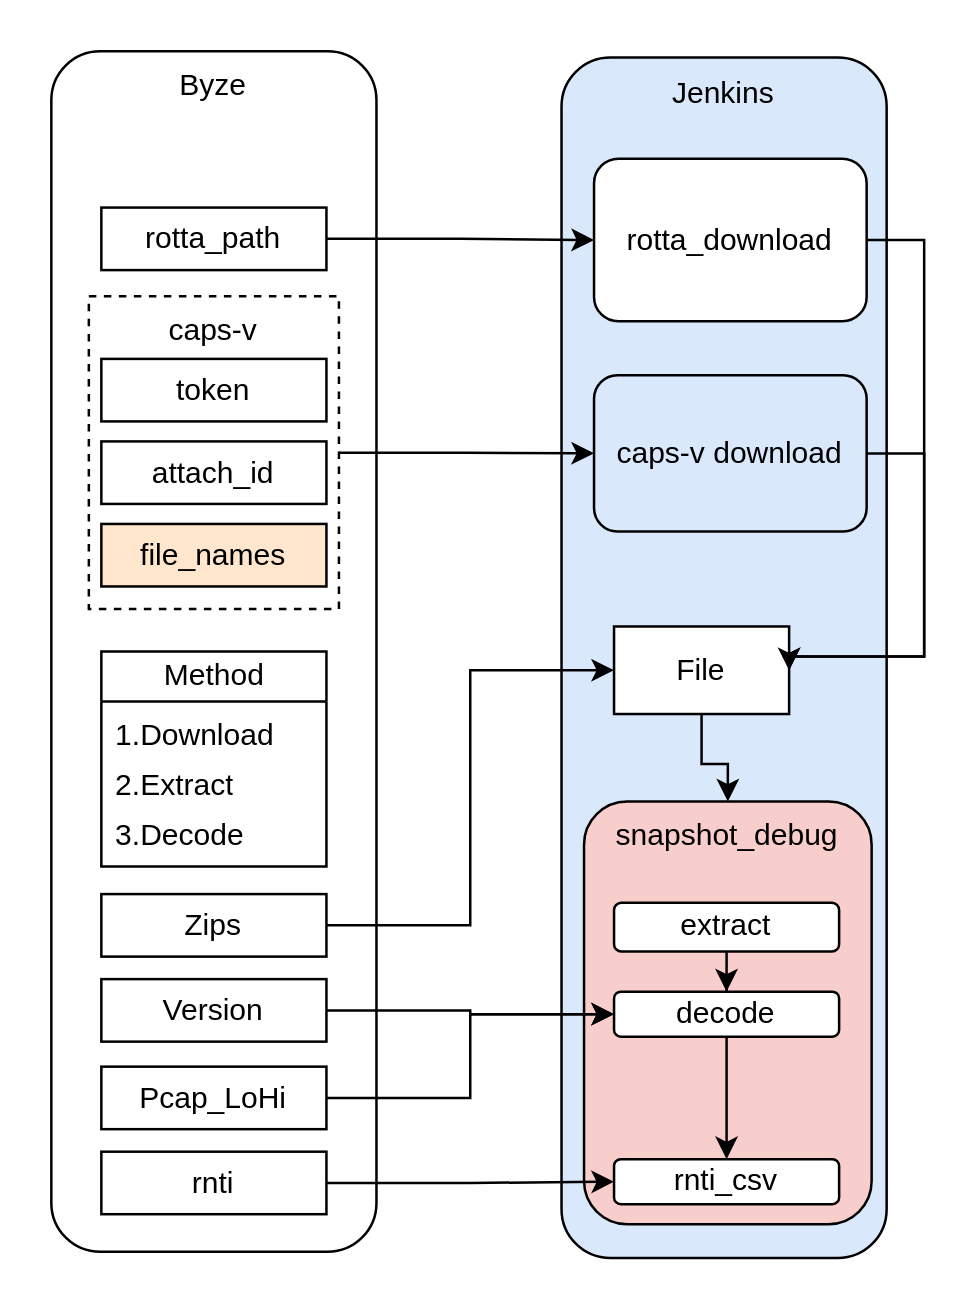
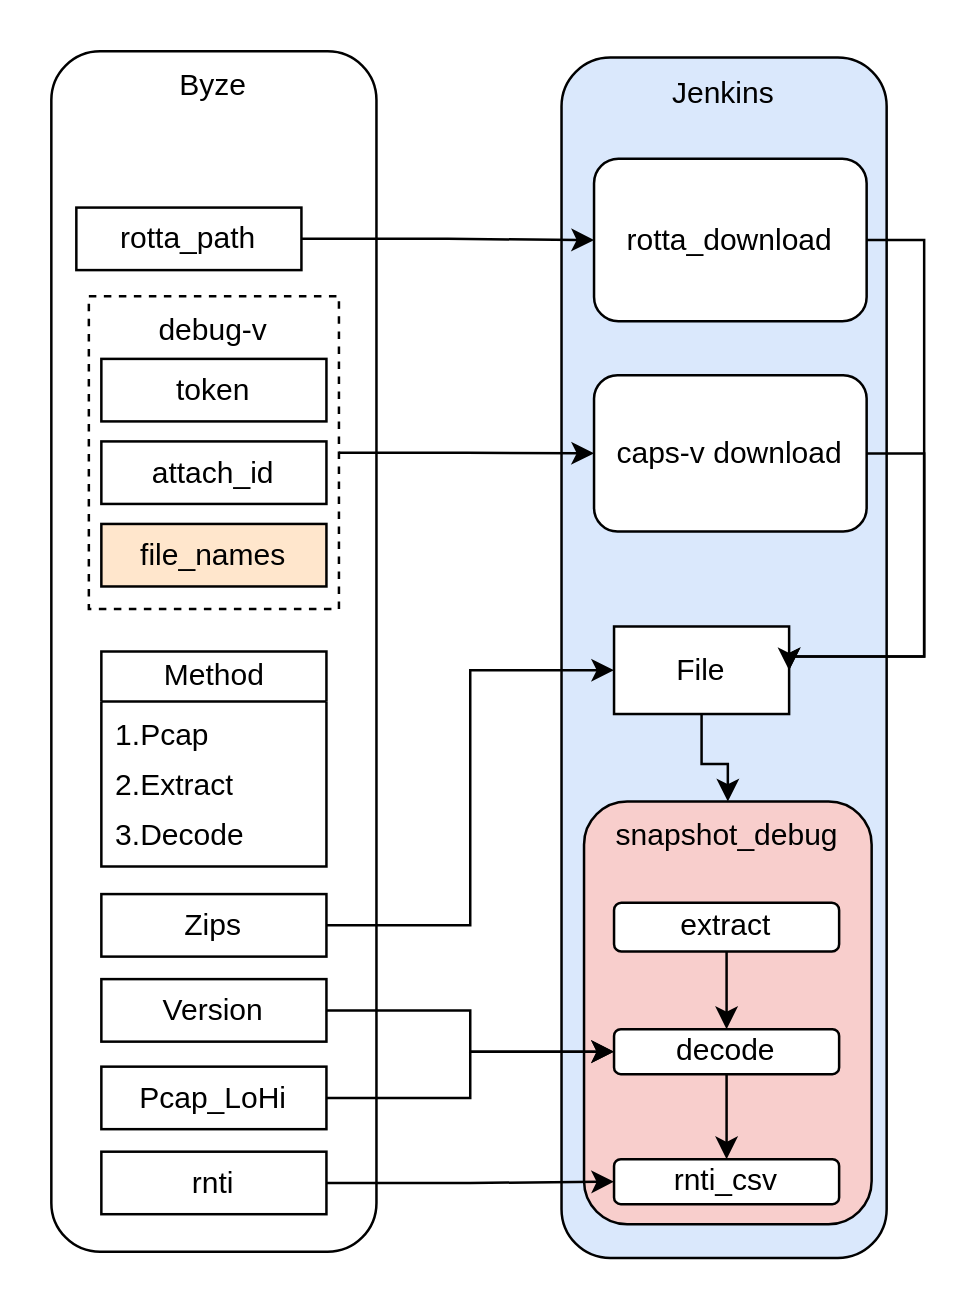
(214, 239) -> (189, 239)
(214, 332) -> (214, 332)
(730, 453) -> (730, 453)
(192, 737) -> (163, 737)
(726, 1014) -> (726, 1051)
